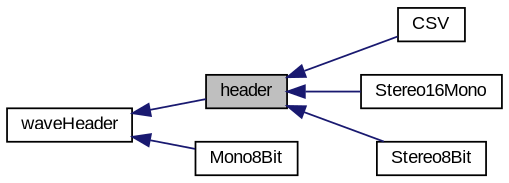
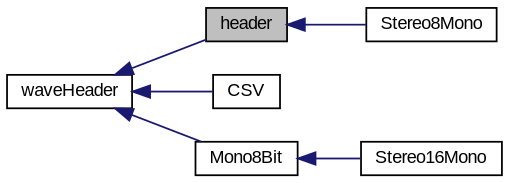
(351, 54) -> (182, 92)
(333, 92) -> (338, 158)
(431, 158) -> (431, 25)
